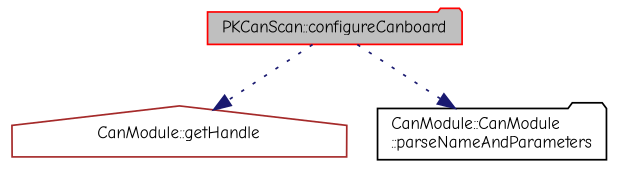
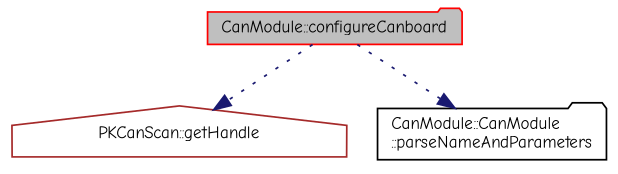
(335, 28) -> (335, 28)
(179, 134) -> (179, 134)
